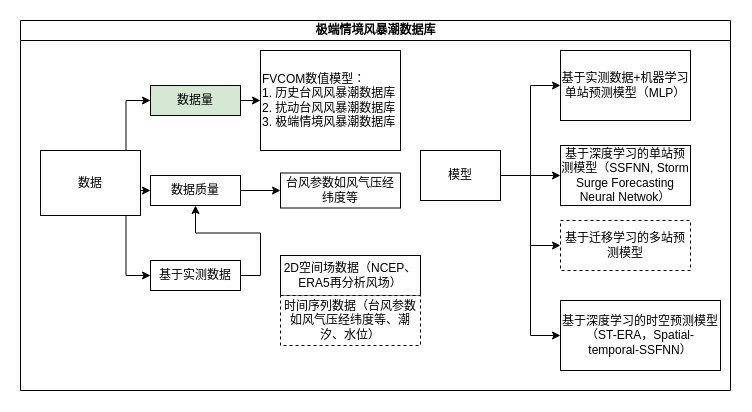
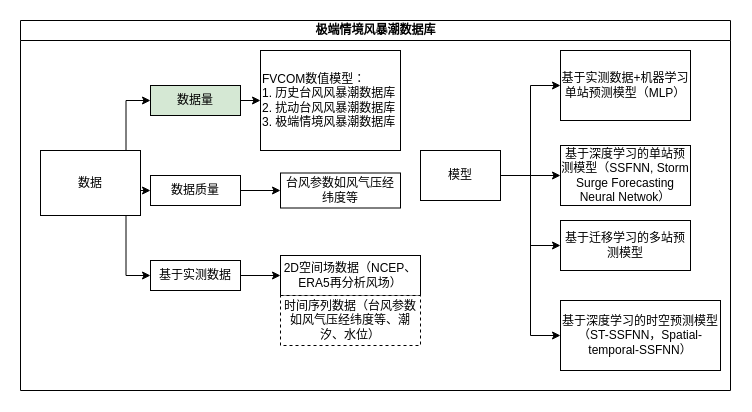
(241, 233) -> (266, 276)
(626, 246) -> (626, 246)
(641, 336) -> (641, 336)
